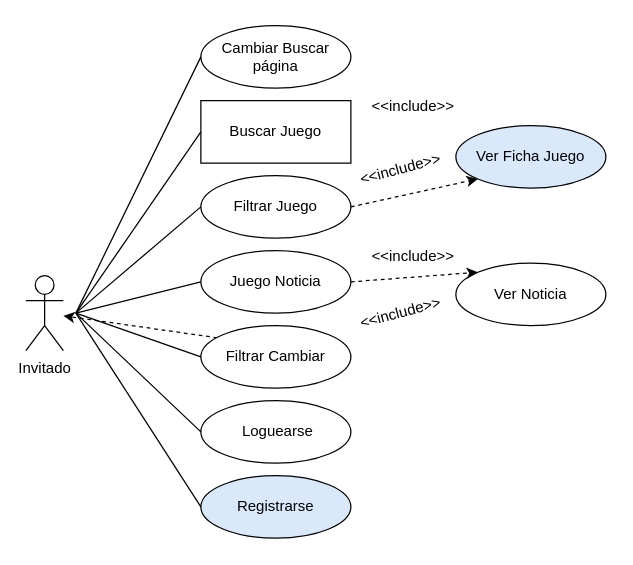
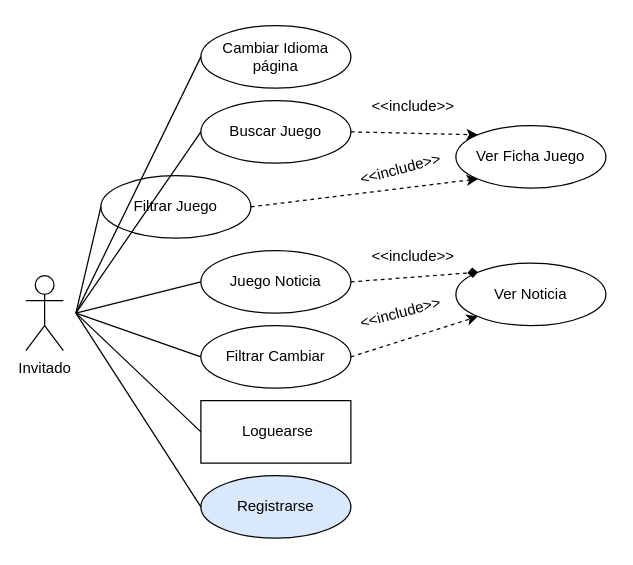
(276, 57) -> (276, 57)
(276, 132) -> (276, 132)
none -> (410, 133)
(531, 157) -> (531, 157)
(276, 207) -> (176, 207)
(468, 273) -> (467, 273)
(160, 330) -> (410, 338)
(276, 432) -> (276, 432)
